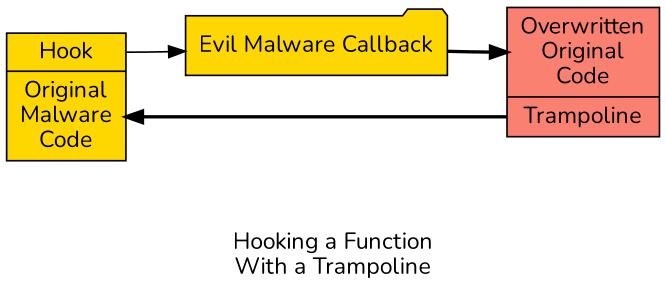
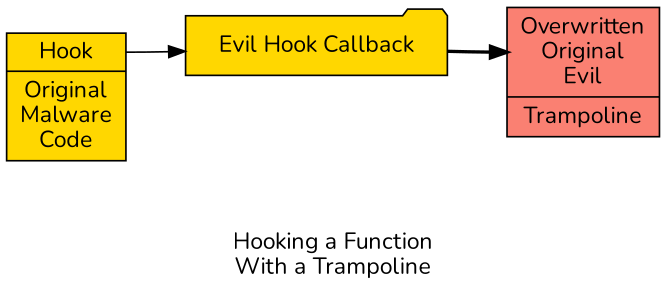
(316, 46) -> (316, 46)
(583, 76) -> (583, 76)
(325, 117) -> none
